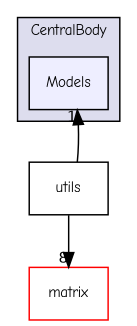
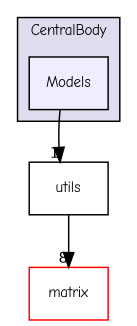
(78, 143) -> (59, 131)
